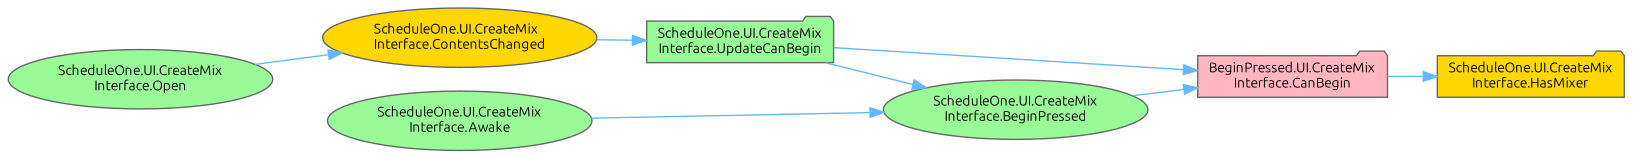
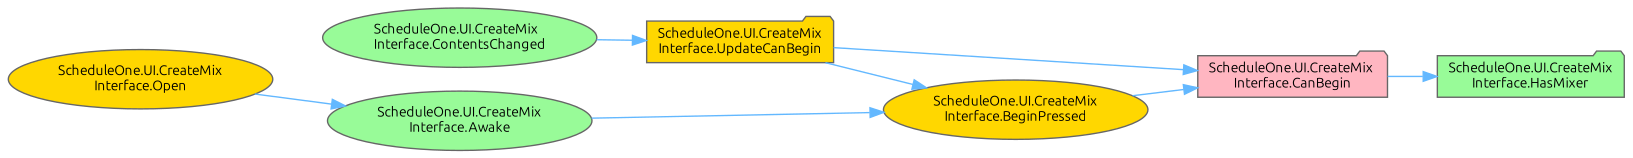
(460, 38) -> (460, 38)
(740, 42) -> (740, 42)
(291, 60) -> (293, 99)
(1293, 76) -> (1293, 76)
(1531, 76) -> (1531, 76)
(141, 79) -> (141, 79)
(1016, 110) -> (1016, 110)
